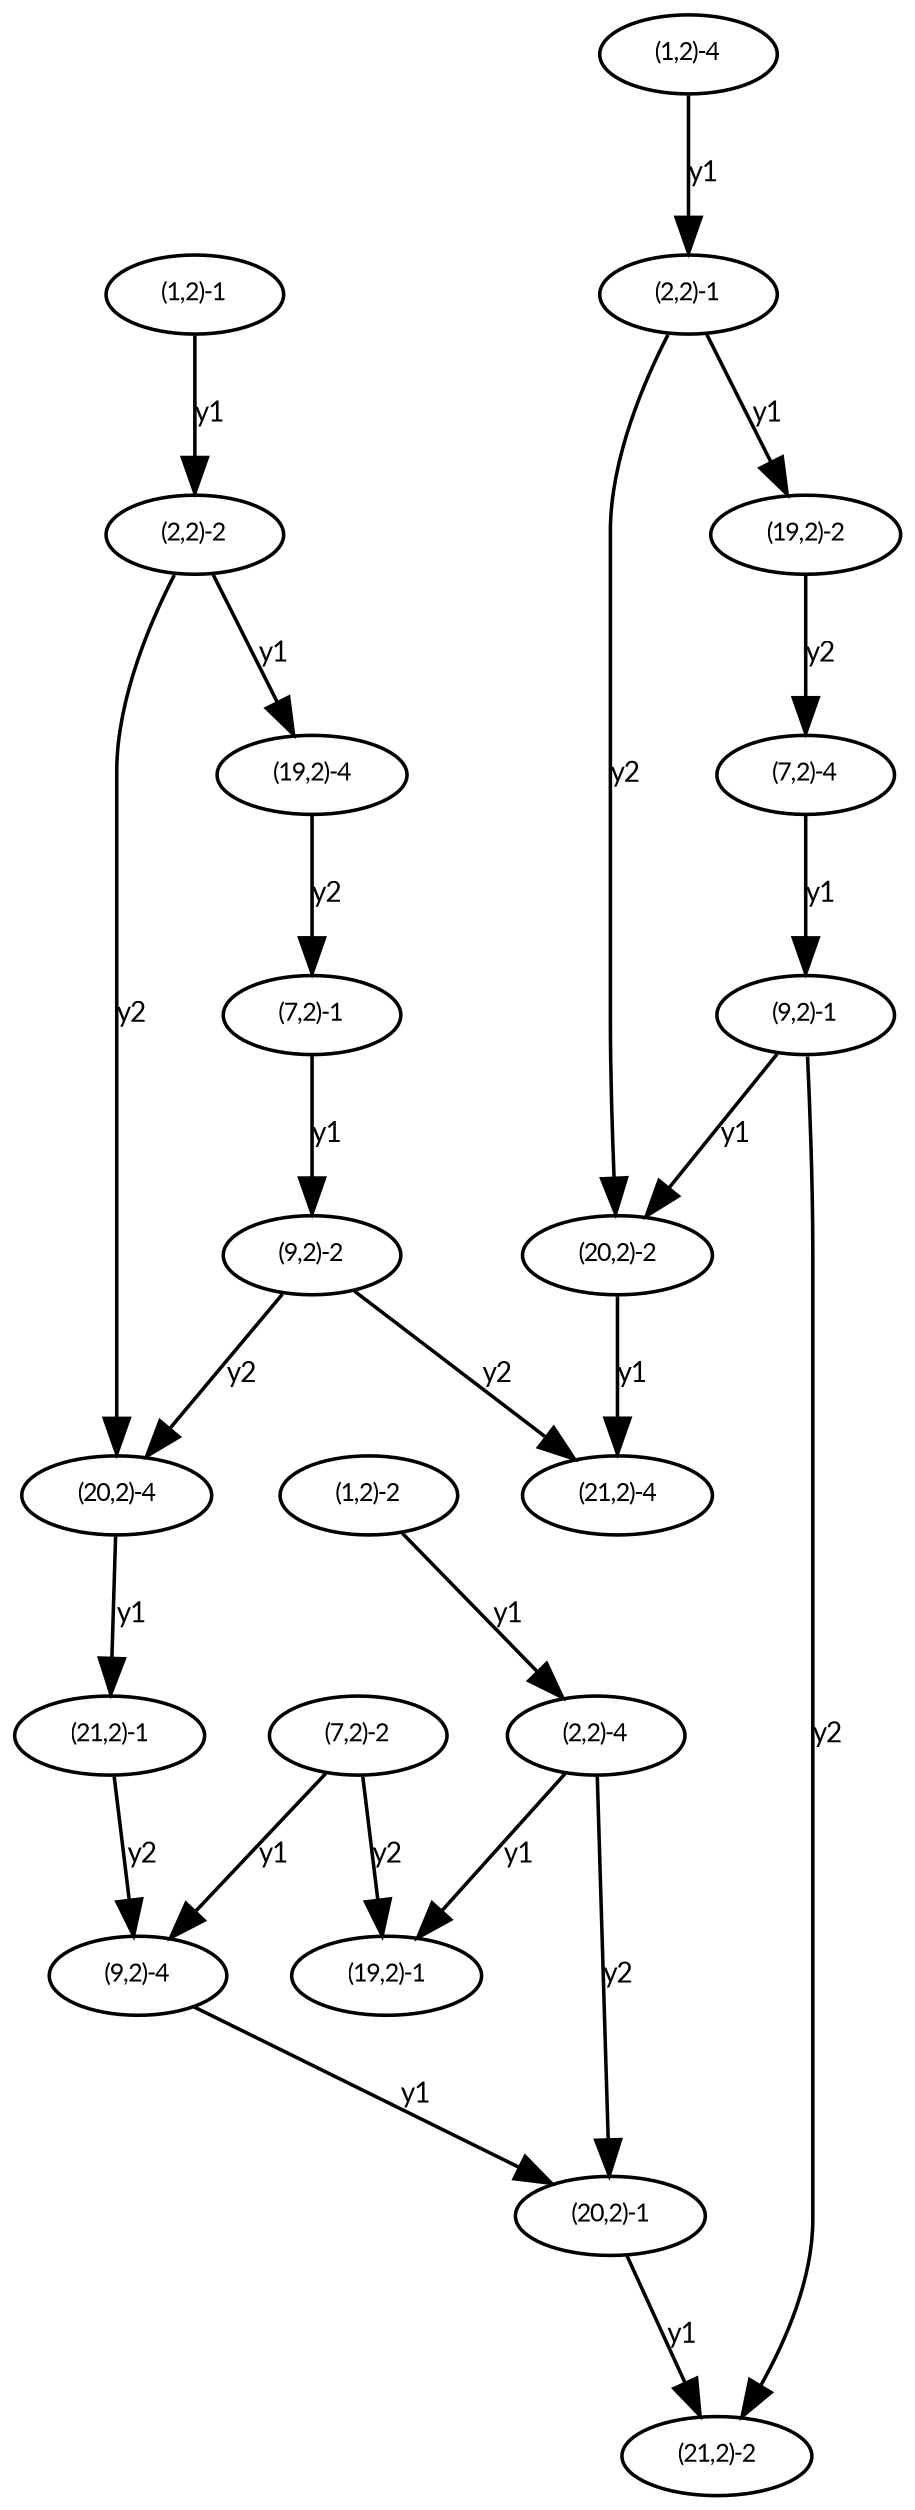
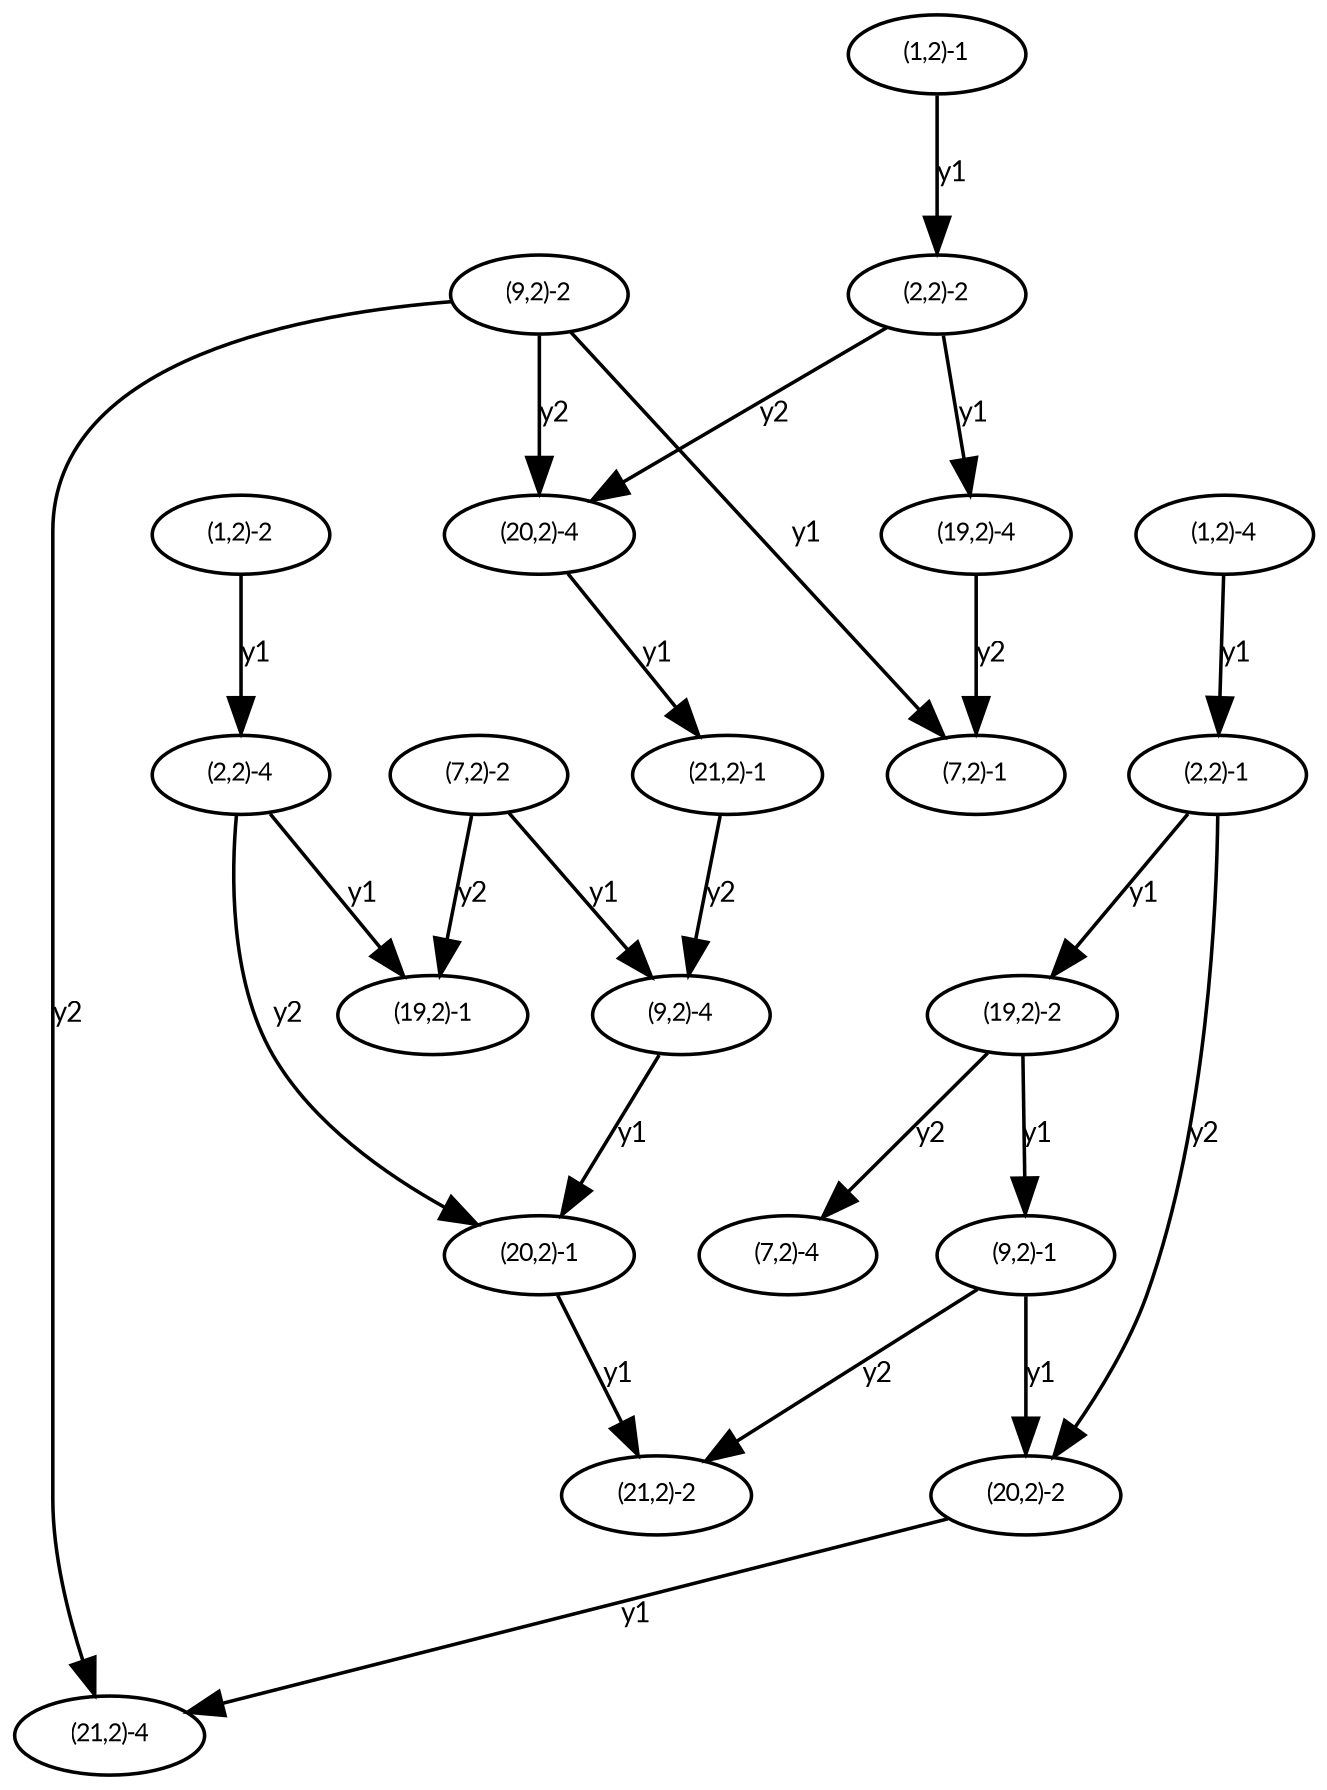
(806, 877) -> (1024, 1117)
(312, 1117) -> (745, 521)
